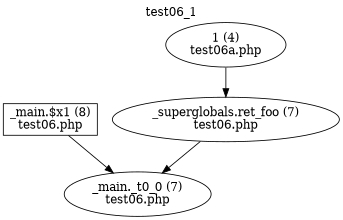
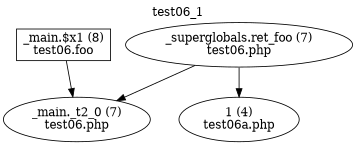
(226, 78) -> (239, 78)
(50, 119) -> (64, 45)
(138, 194) -> (77, 119)
